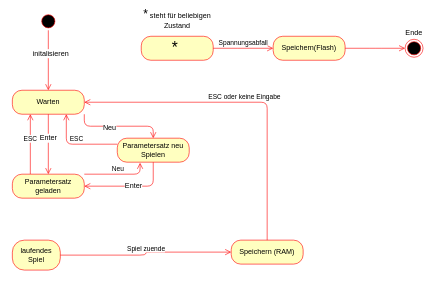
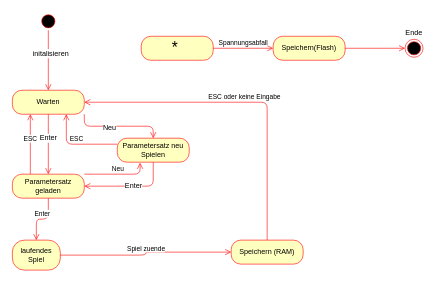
(177, 18) -> none
none -> (42, 219)
